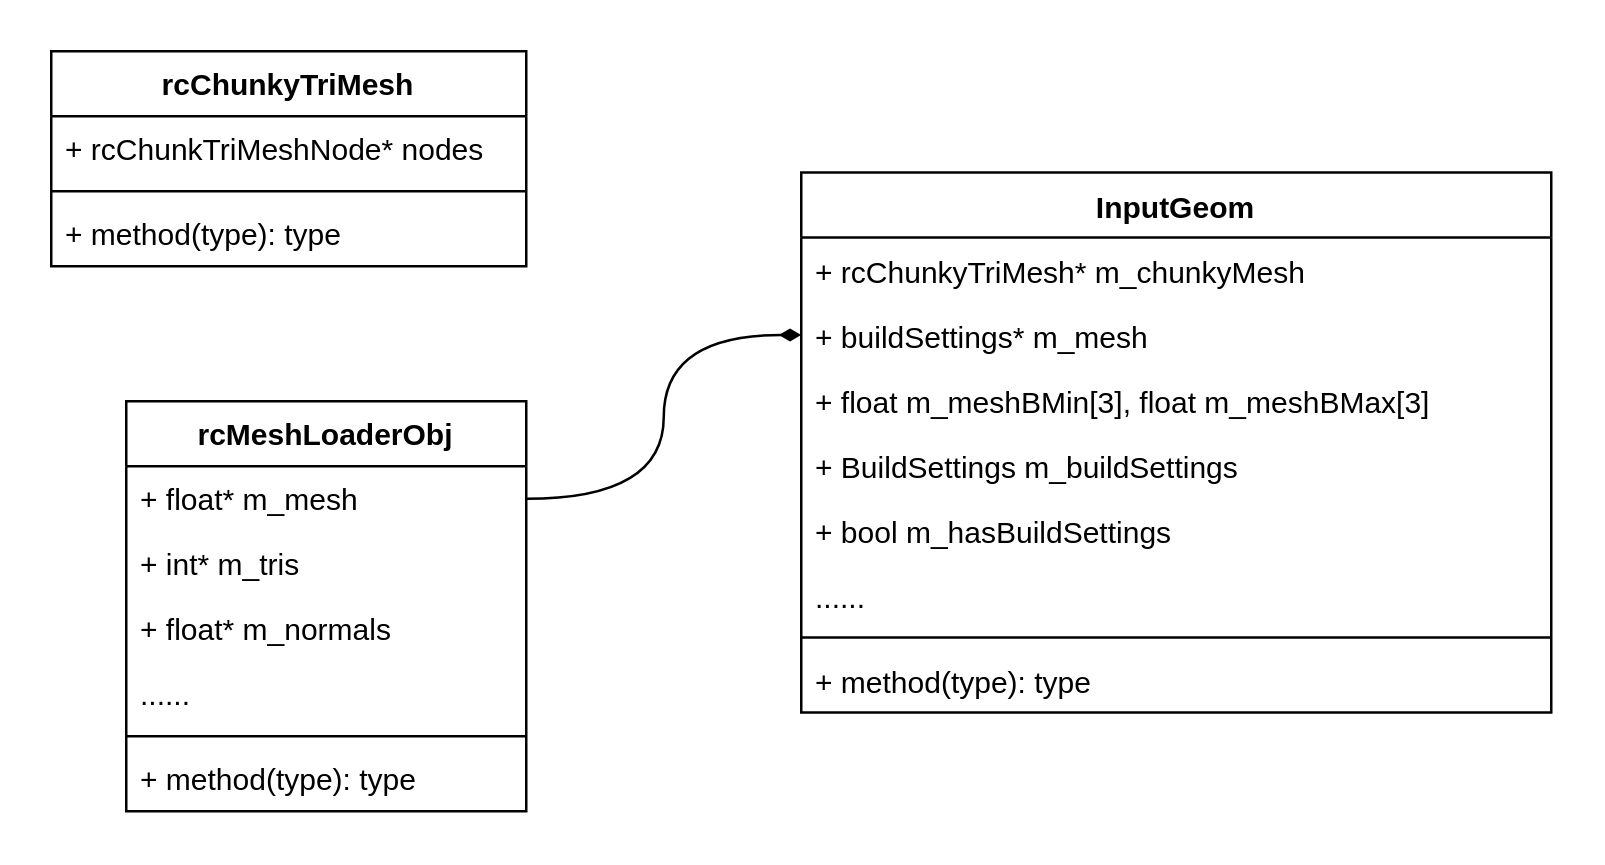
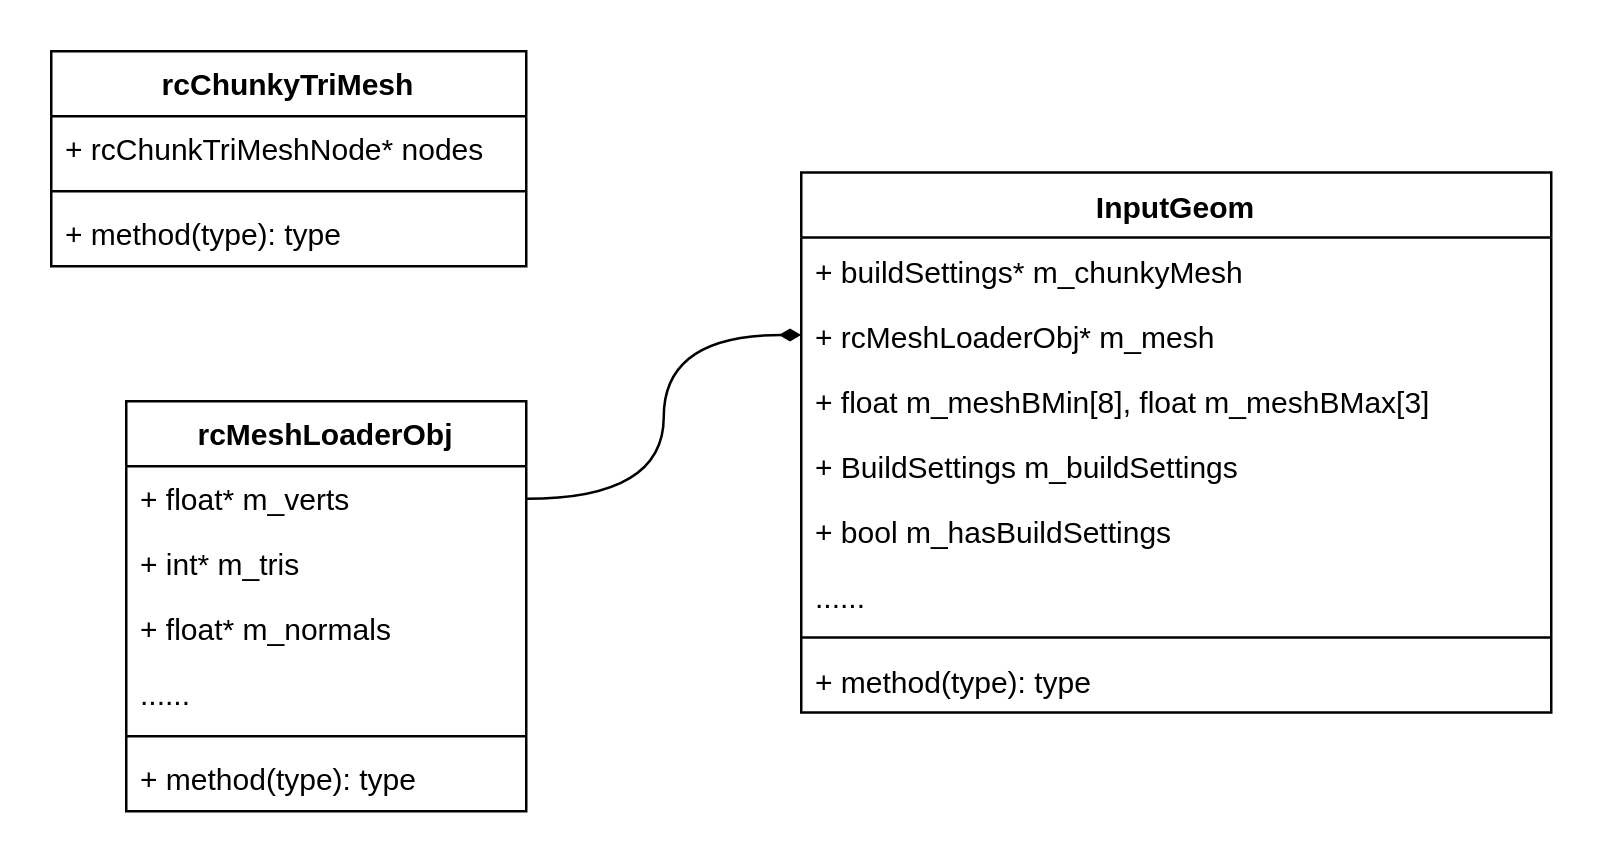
(1065, 274) -> (1040, 274)
(990, 339) -> (1018, 339)
(1138, 404) -> (1138, 404)
(256, 502) -> (264, 502)
